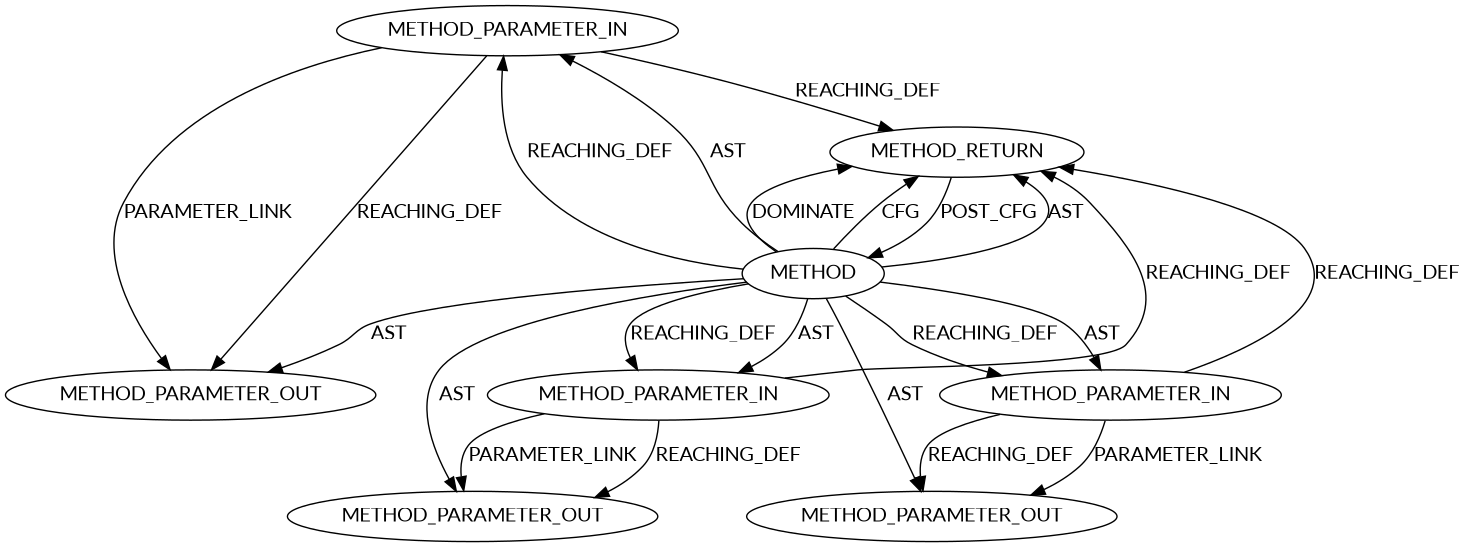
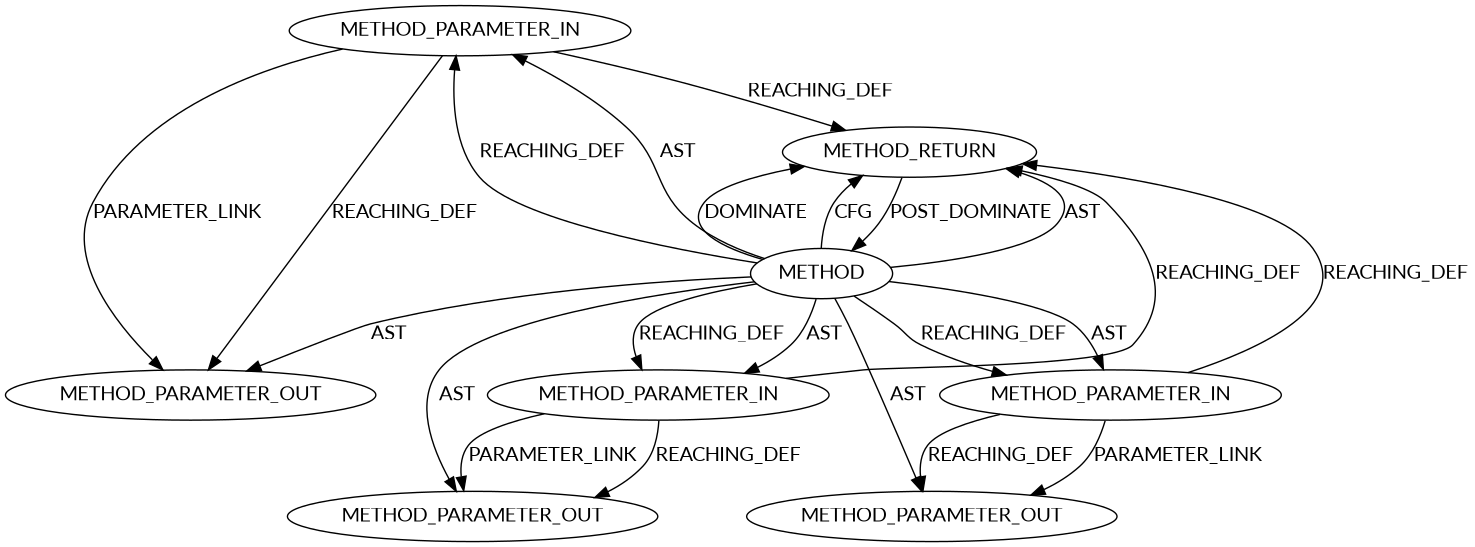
(989, 213) -> (971, 213)
